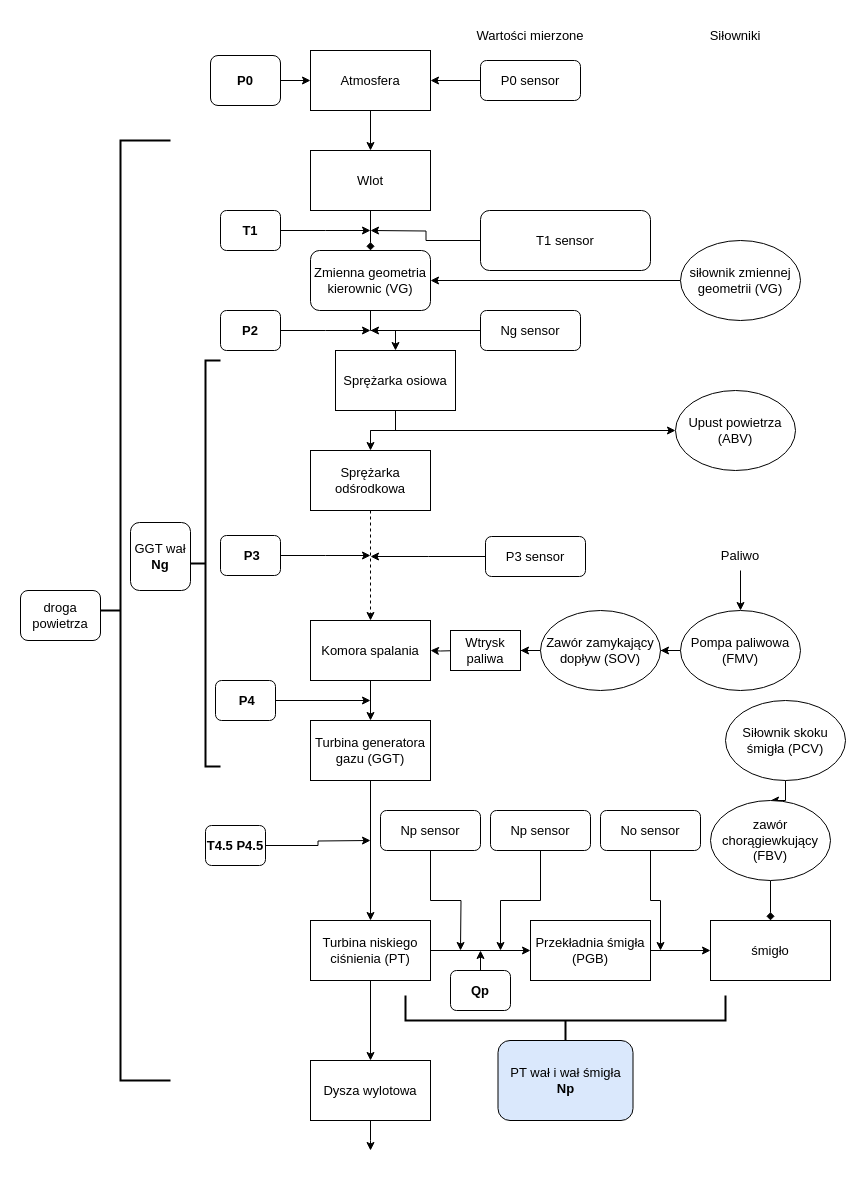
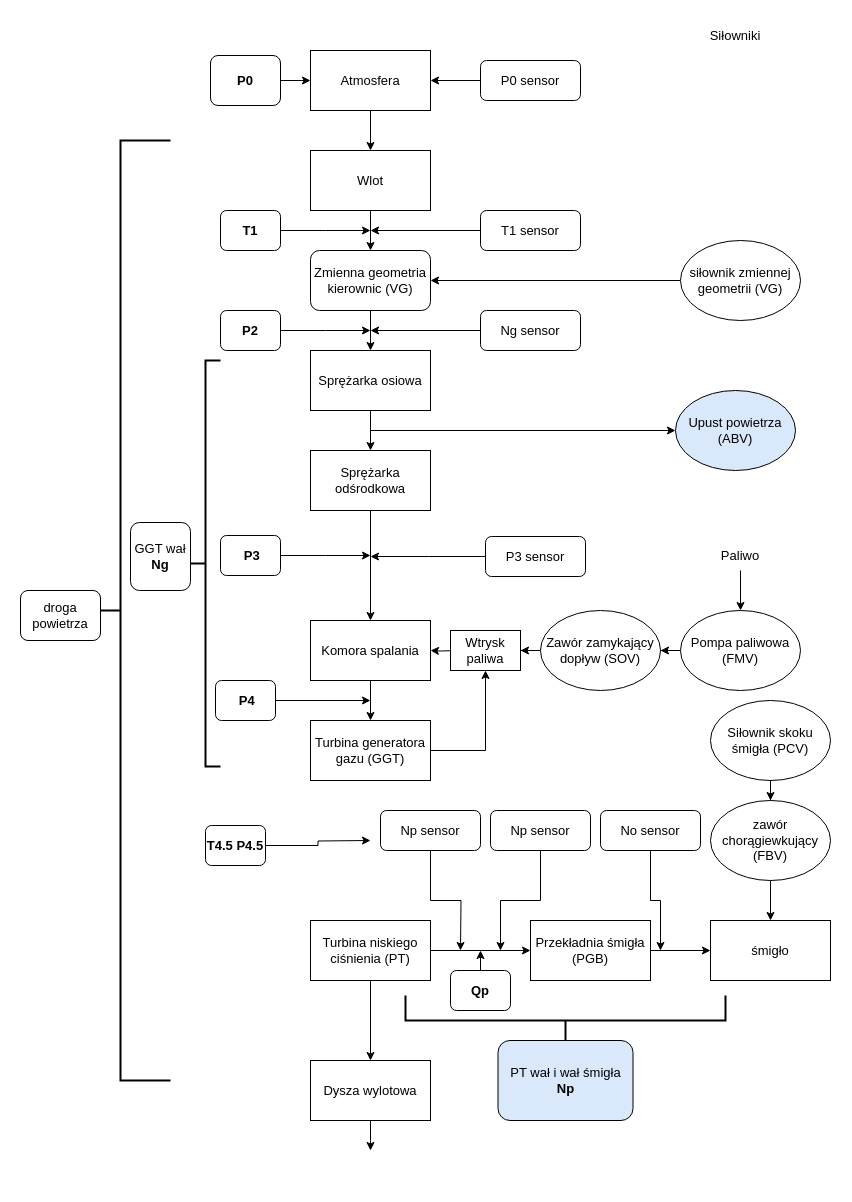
(531, 36) -> none
(566, 241) -> (531, 231)
(371, 242) -> (371, 242)
(396, 381) -> (371, 381)
(736, 431) -> (736, 431)
(371, 563) -> (371, 563)
(786, 741) -> (771, 741)
(371, 847) -> (486, 741)
(771, 912) -> (771, 912)
